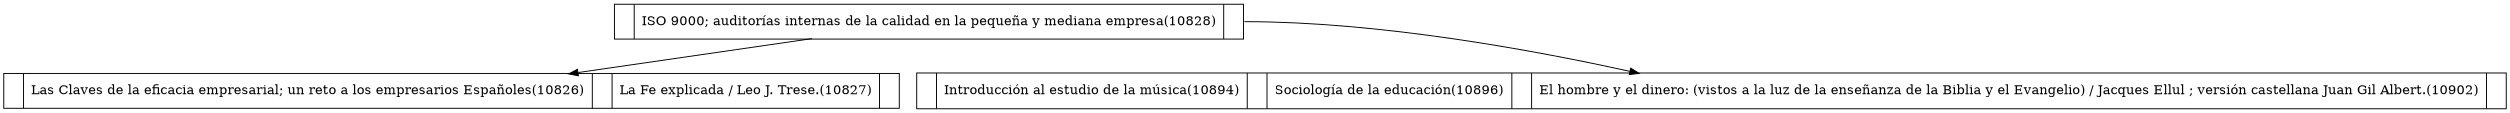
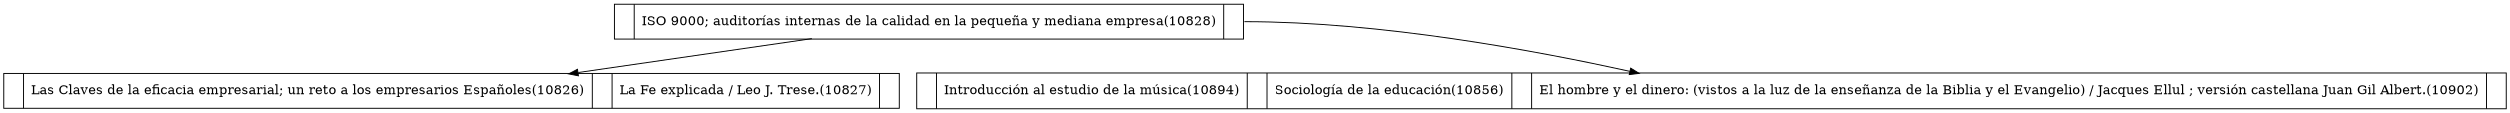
(1389, 90) -> (1389, 90)
